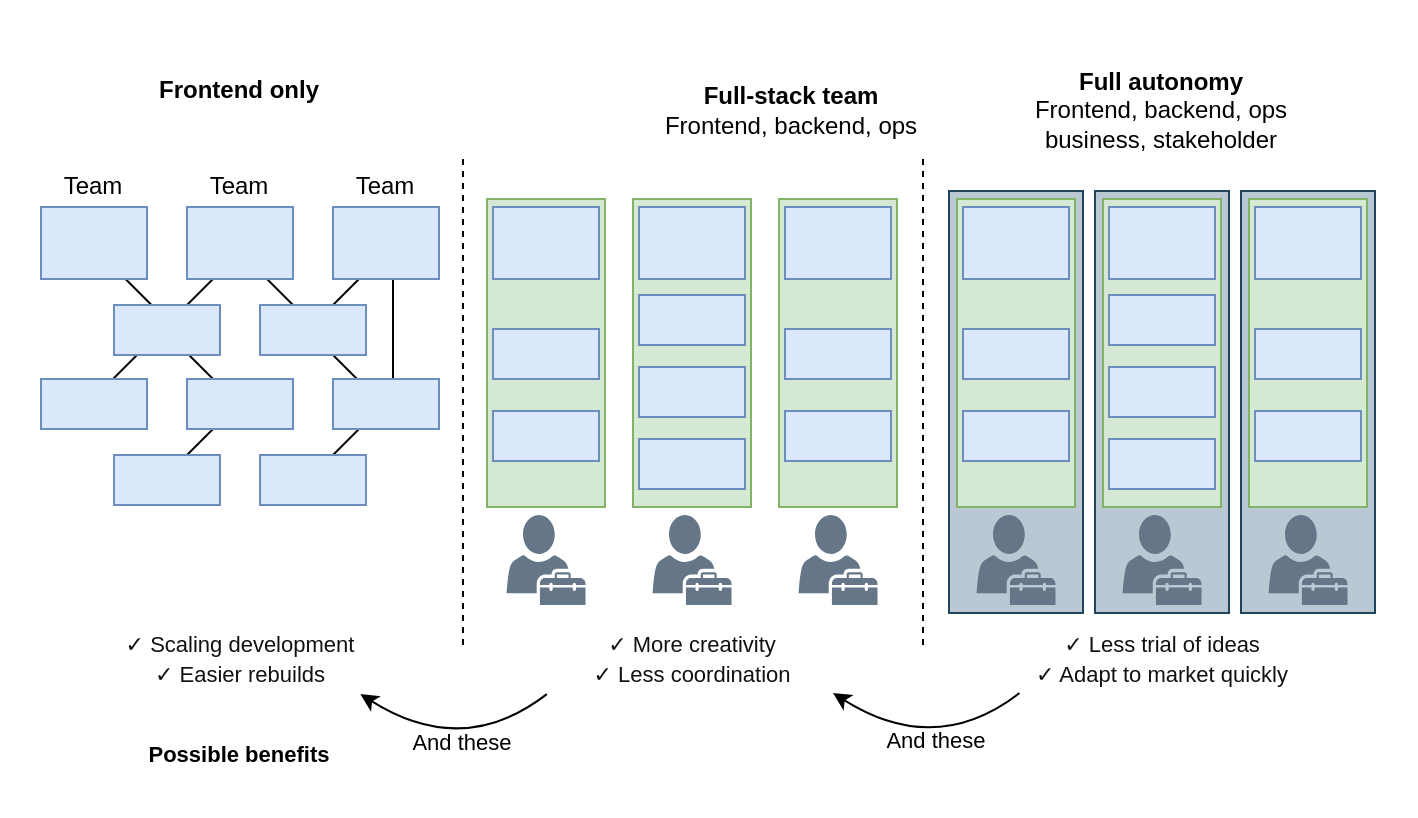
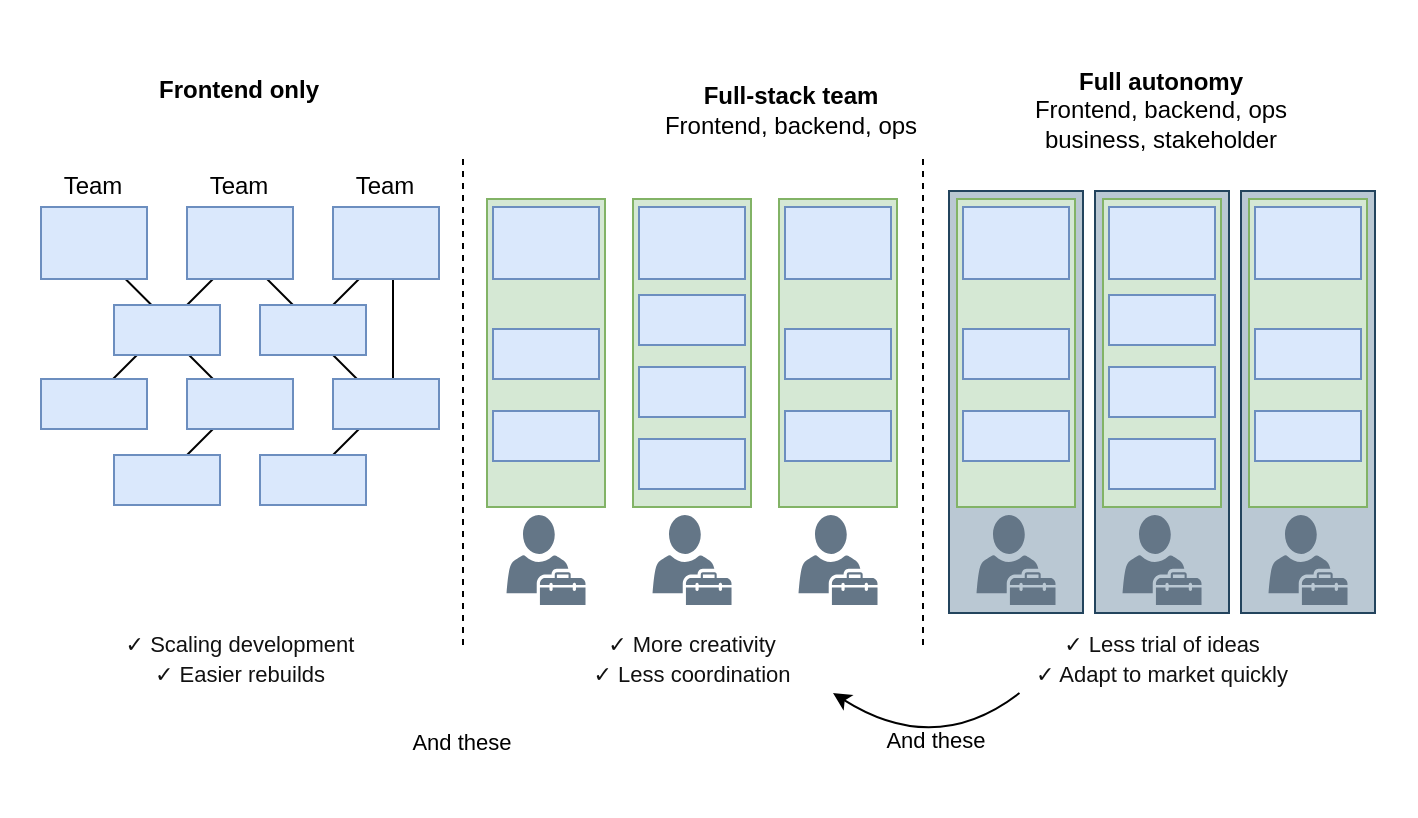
(460, 728) -> none
(240, 755) -> none
